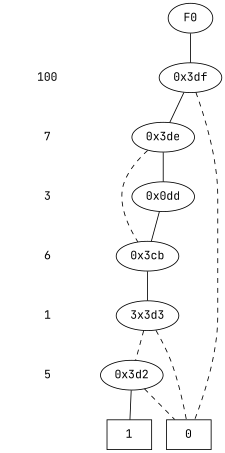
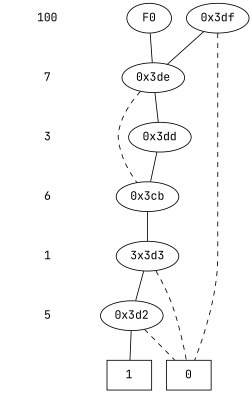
(190, 48) -> (151, 48)
(163, 197) -> (160, 137)
(140, 345) -> (140, 286)
